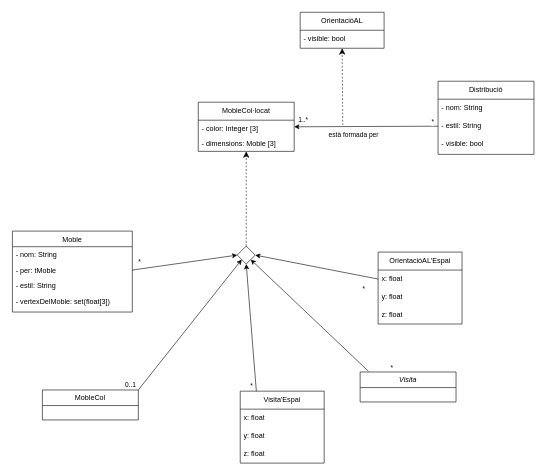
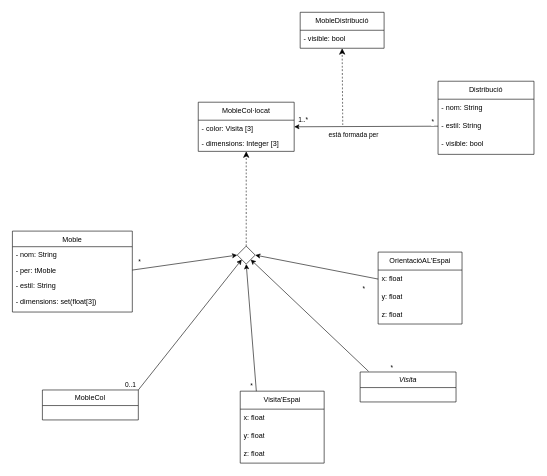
(342, 21) -> (342, 21)
(237, 128) -> (233, 128)
(241, 144) -> (246, 144)
(72, 302) -> (64, 302)
